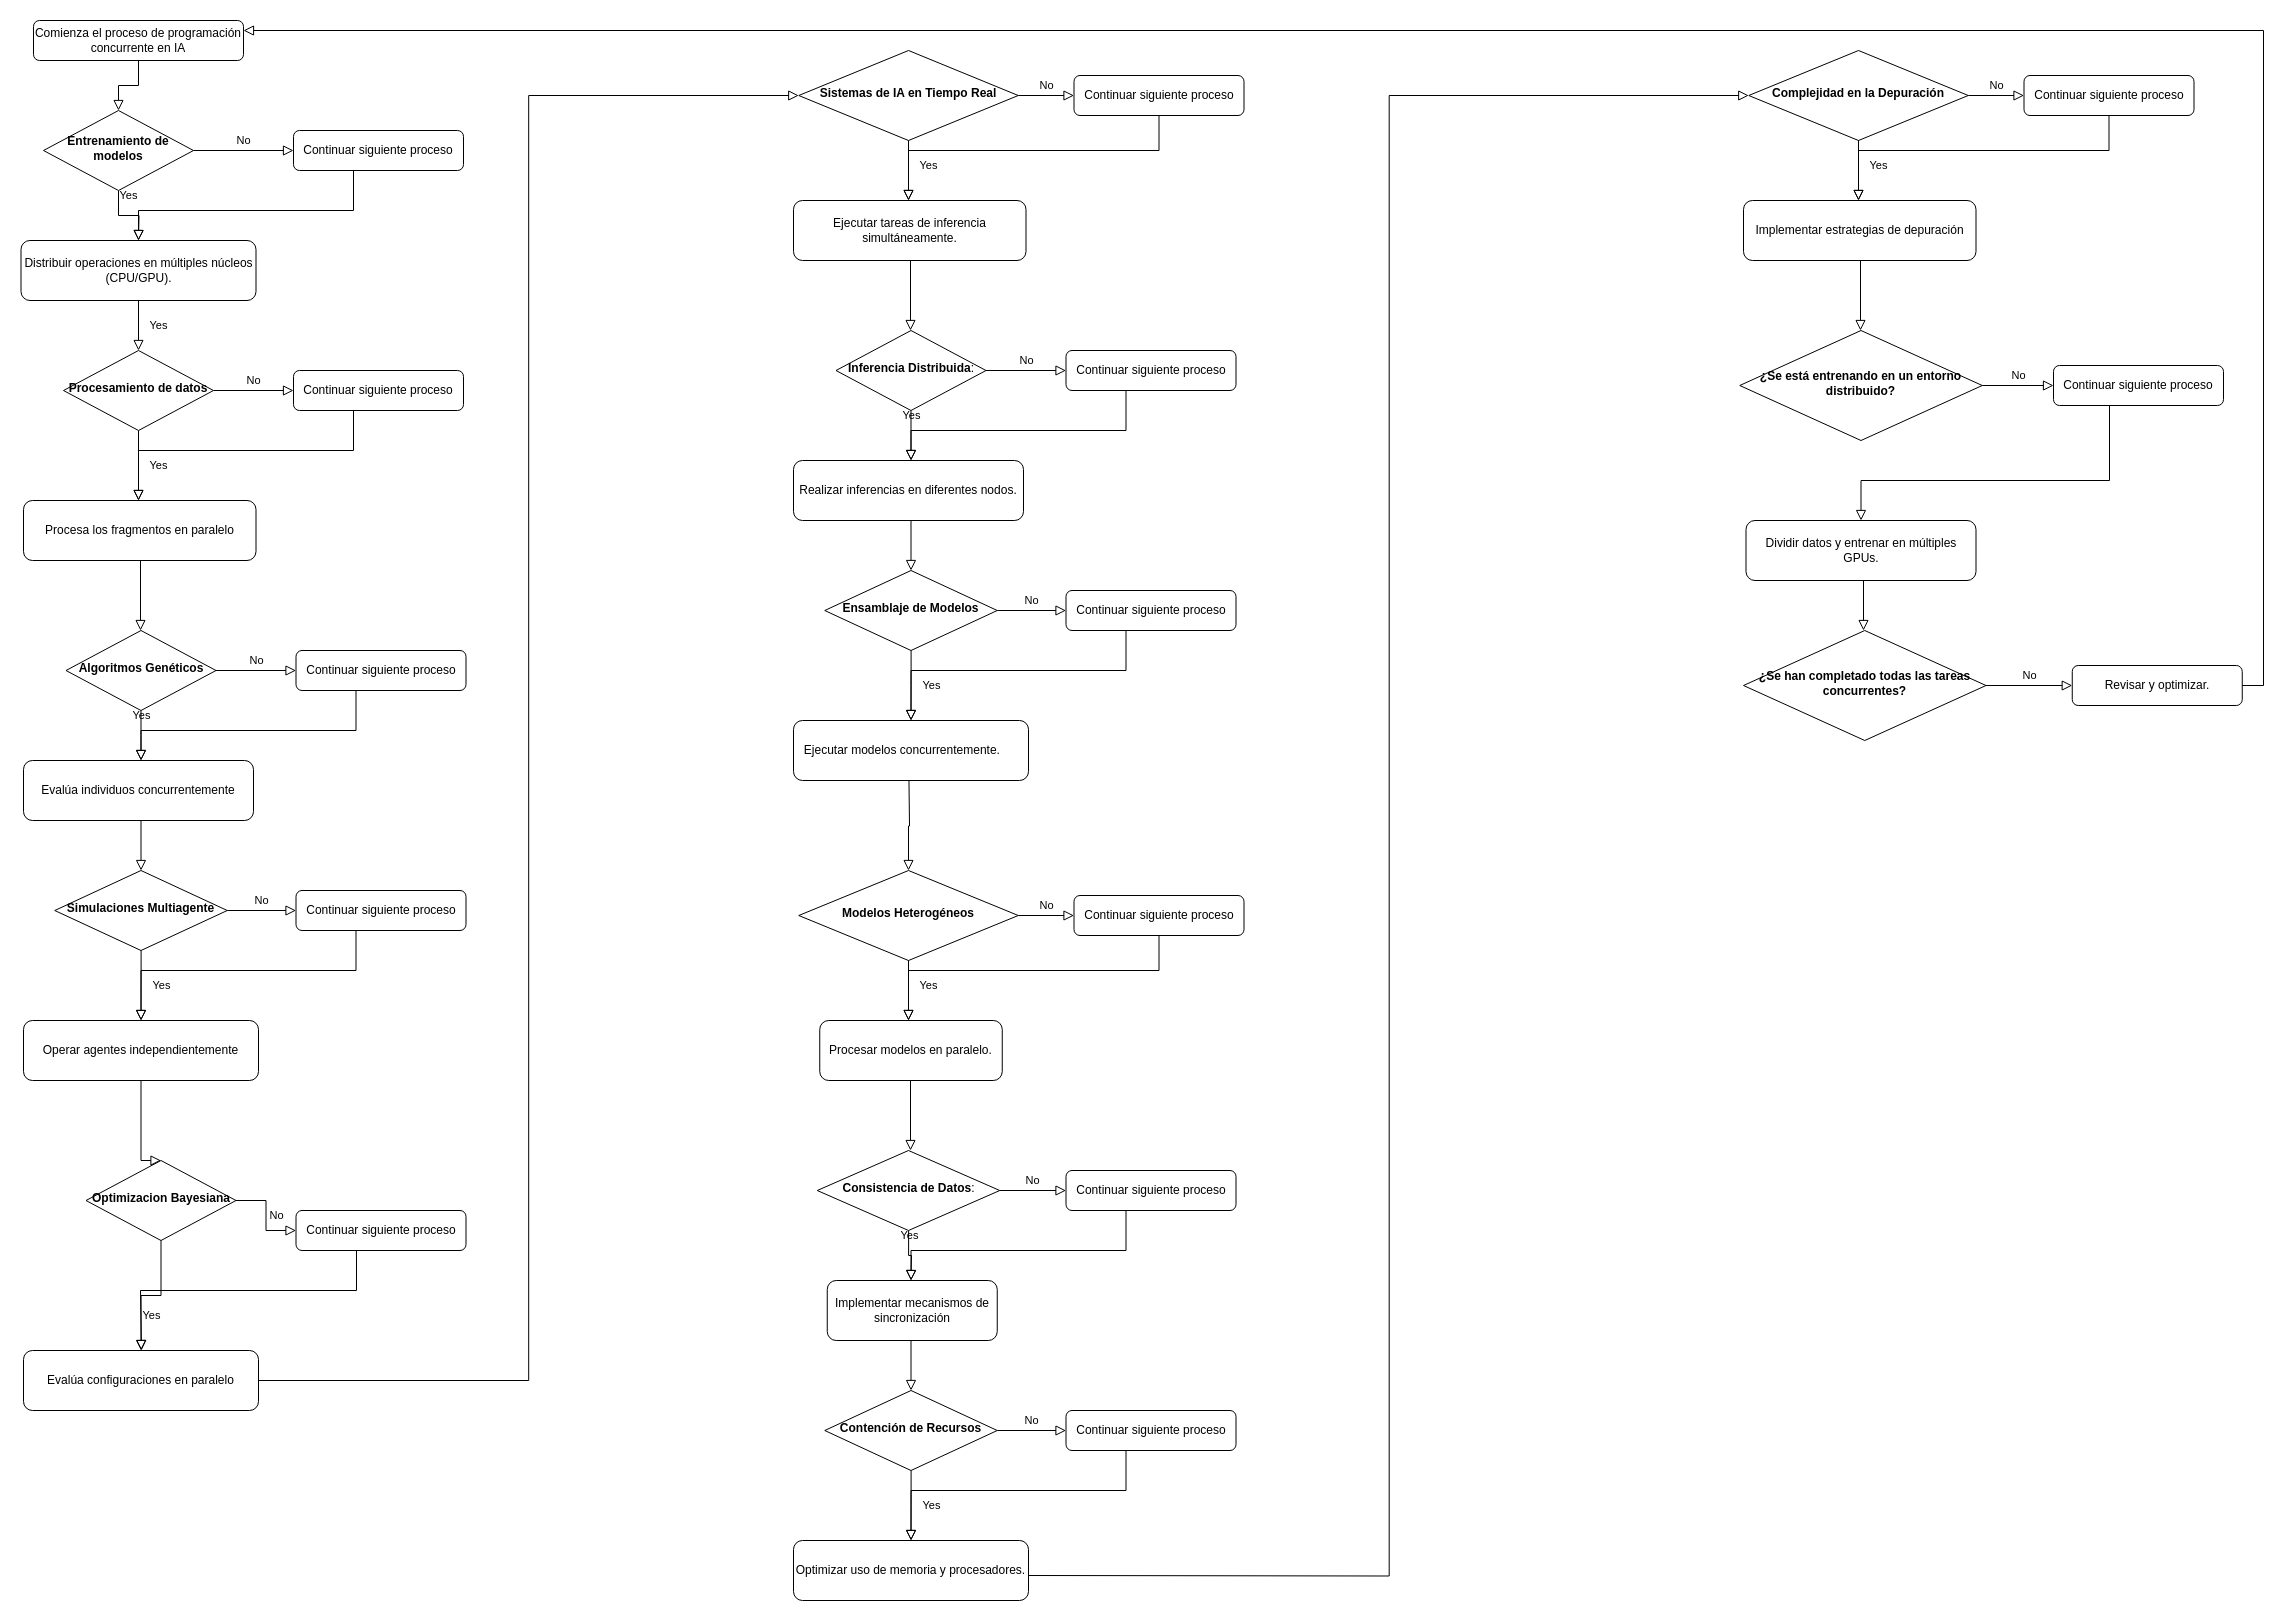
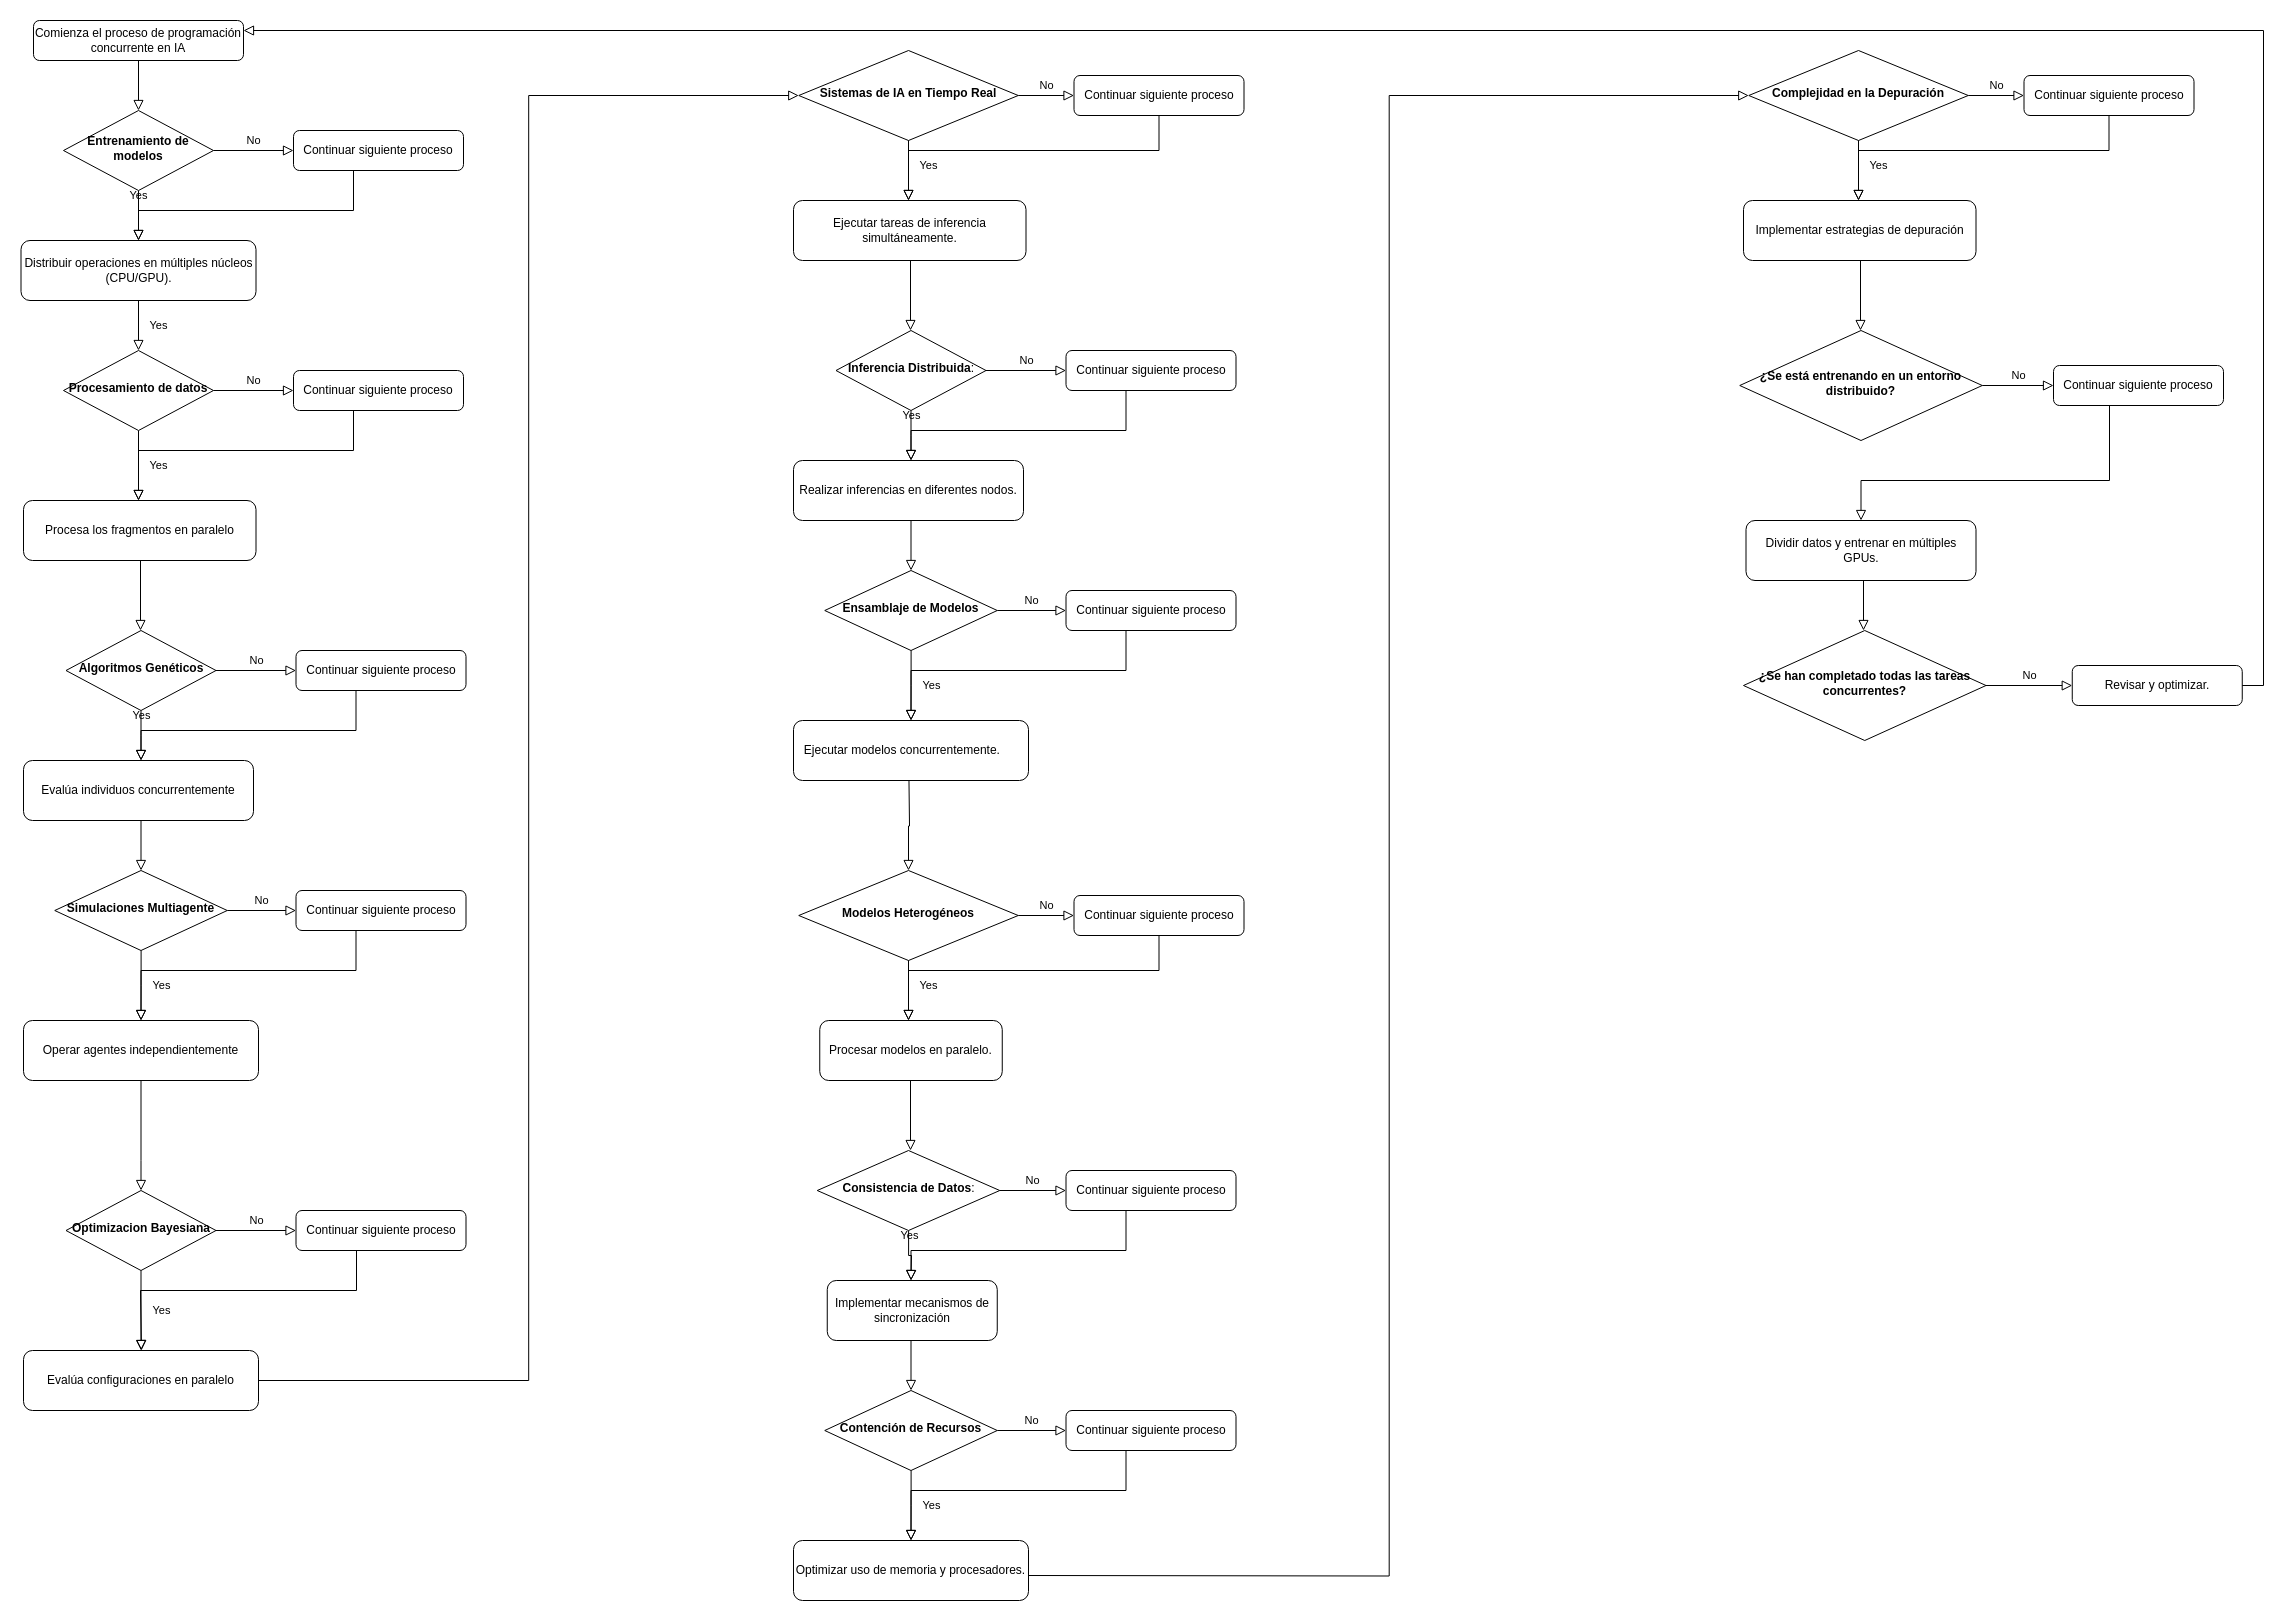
(119, 151) -> (139, 151)
(161, 1201) -> (141, 1231)
